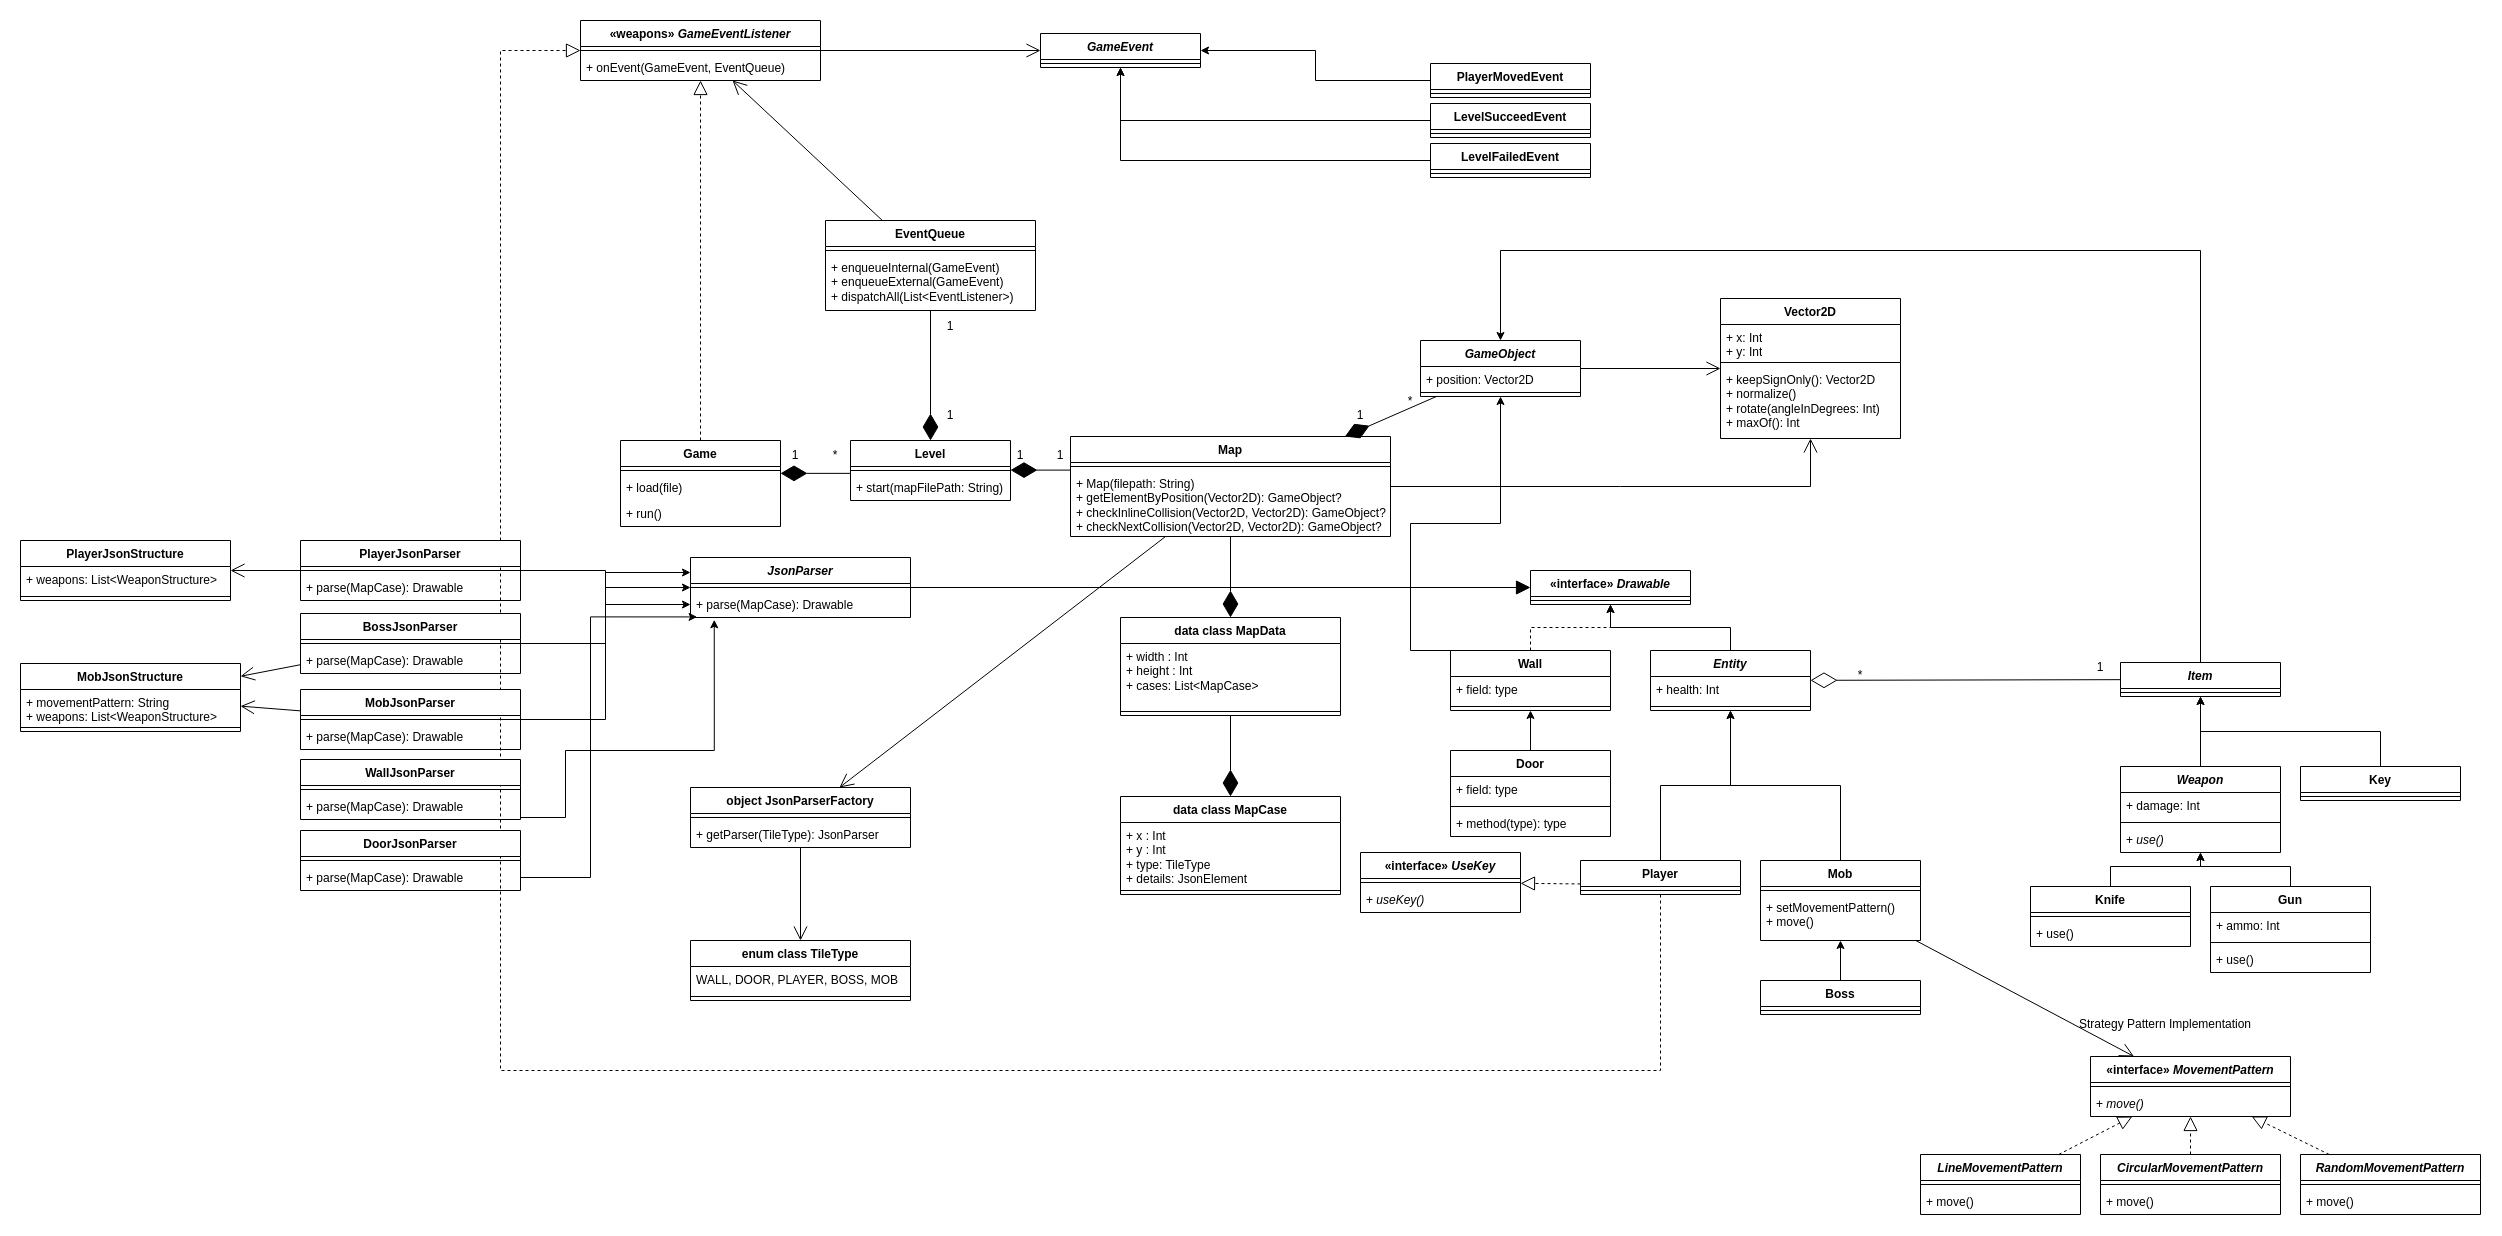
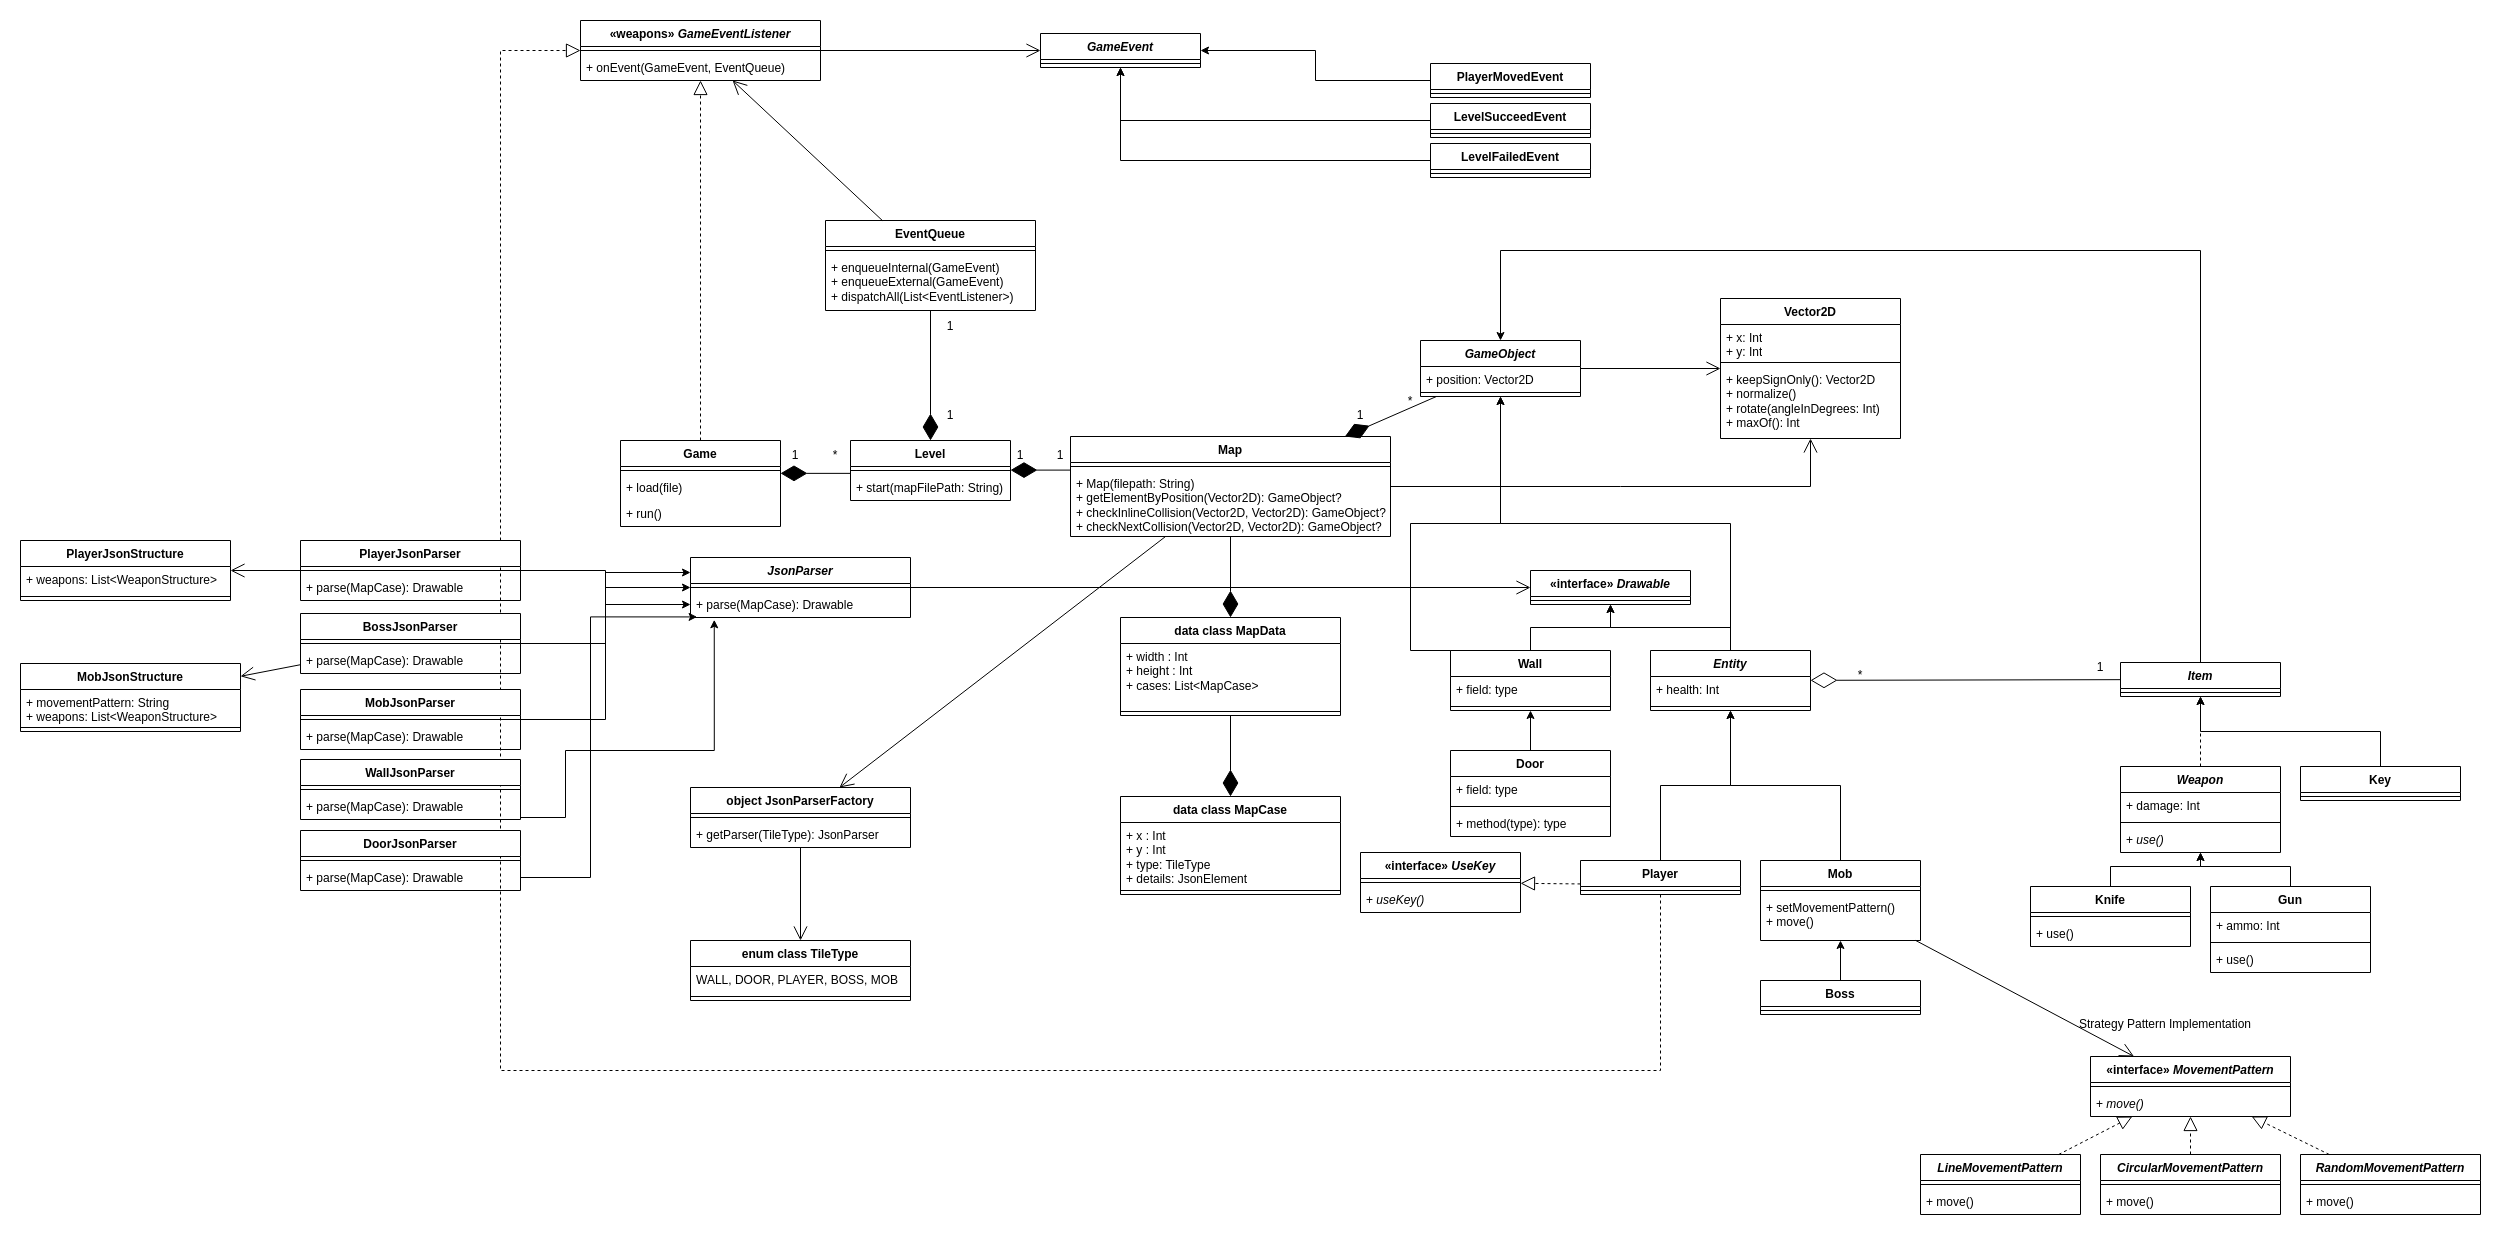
none -> (1667, 524)
(1515, 588) -> (1520, 588)
(1559, 628) -> (1559, 628)
(272, 709) -> none
(2201, 749) -> (2201, 749)
